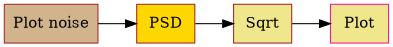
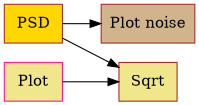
(112, 24) -> (76, 24)
(306, 24) -> (85, 82)
